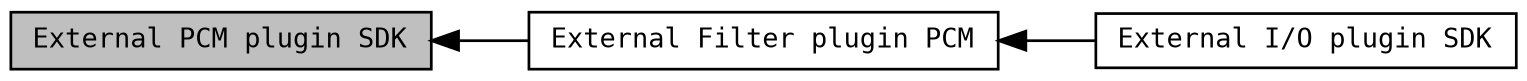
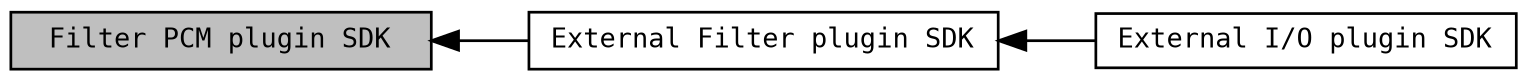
(221, 41) -> (221, 41)
(764, 41) -> (764, 41)
